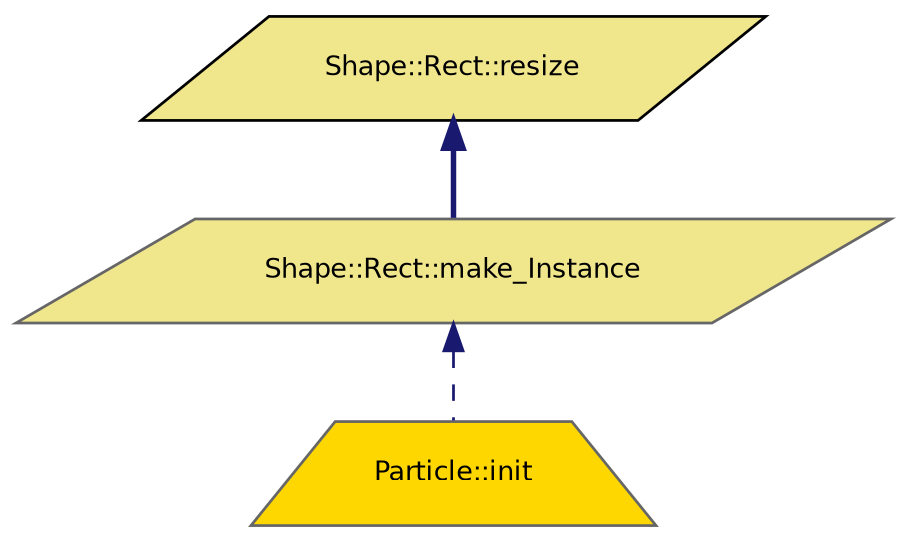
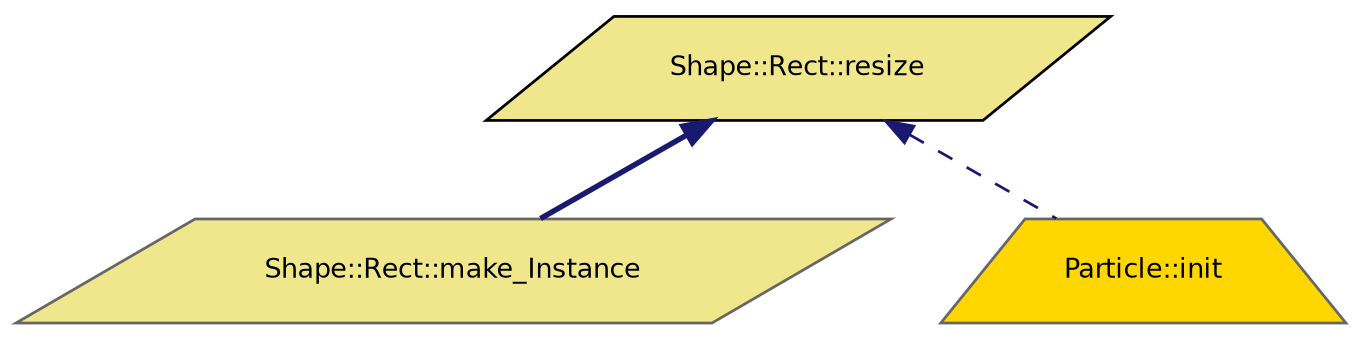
(453, 386) -> (983, 177)
